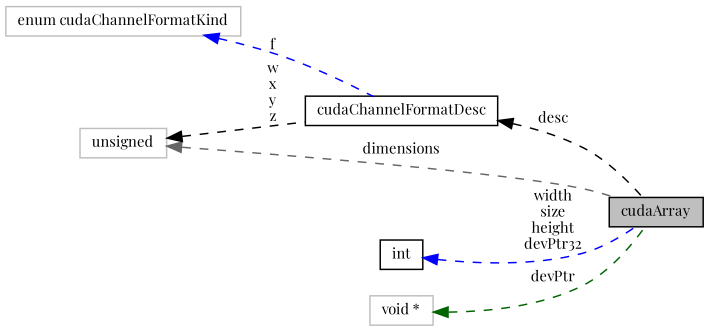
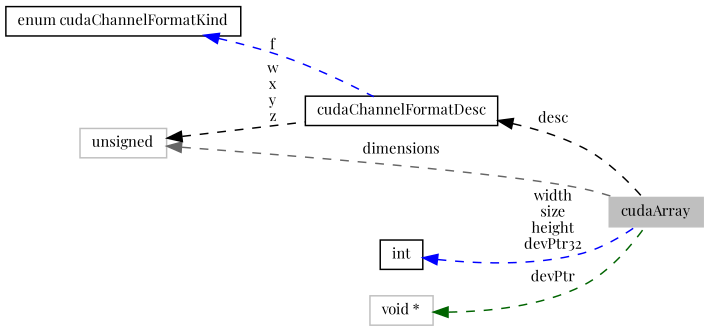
(123, 21) -> (123, 21)
(656, 212) -> (656, 212)
